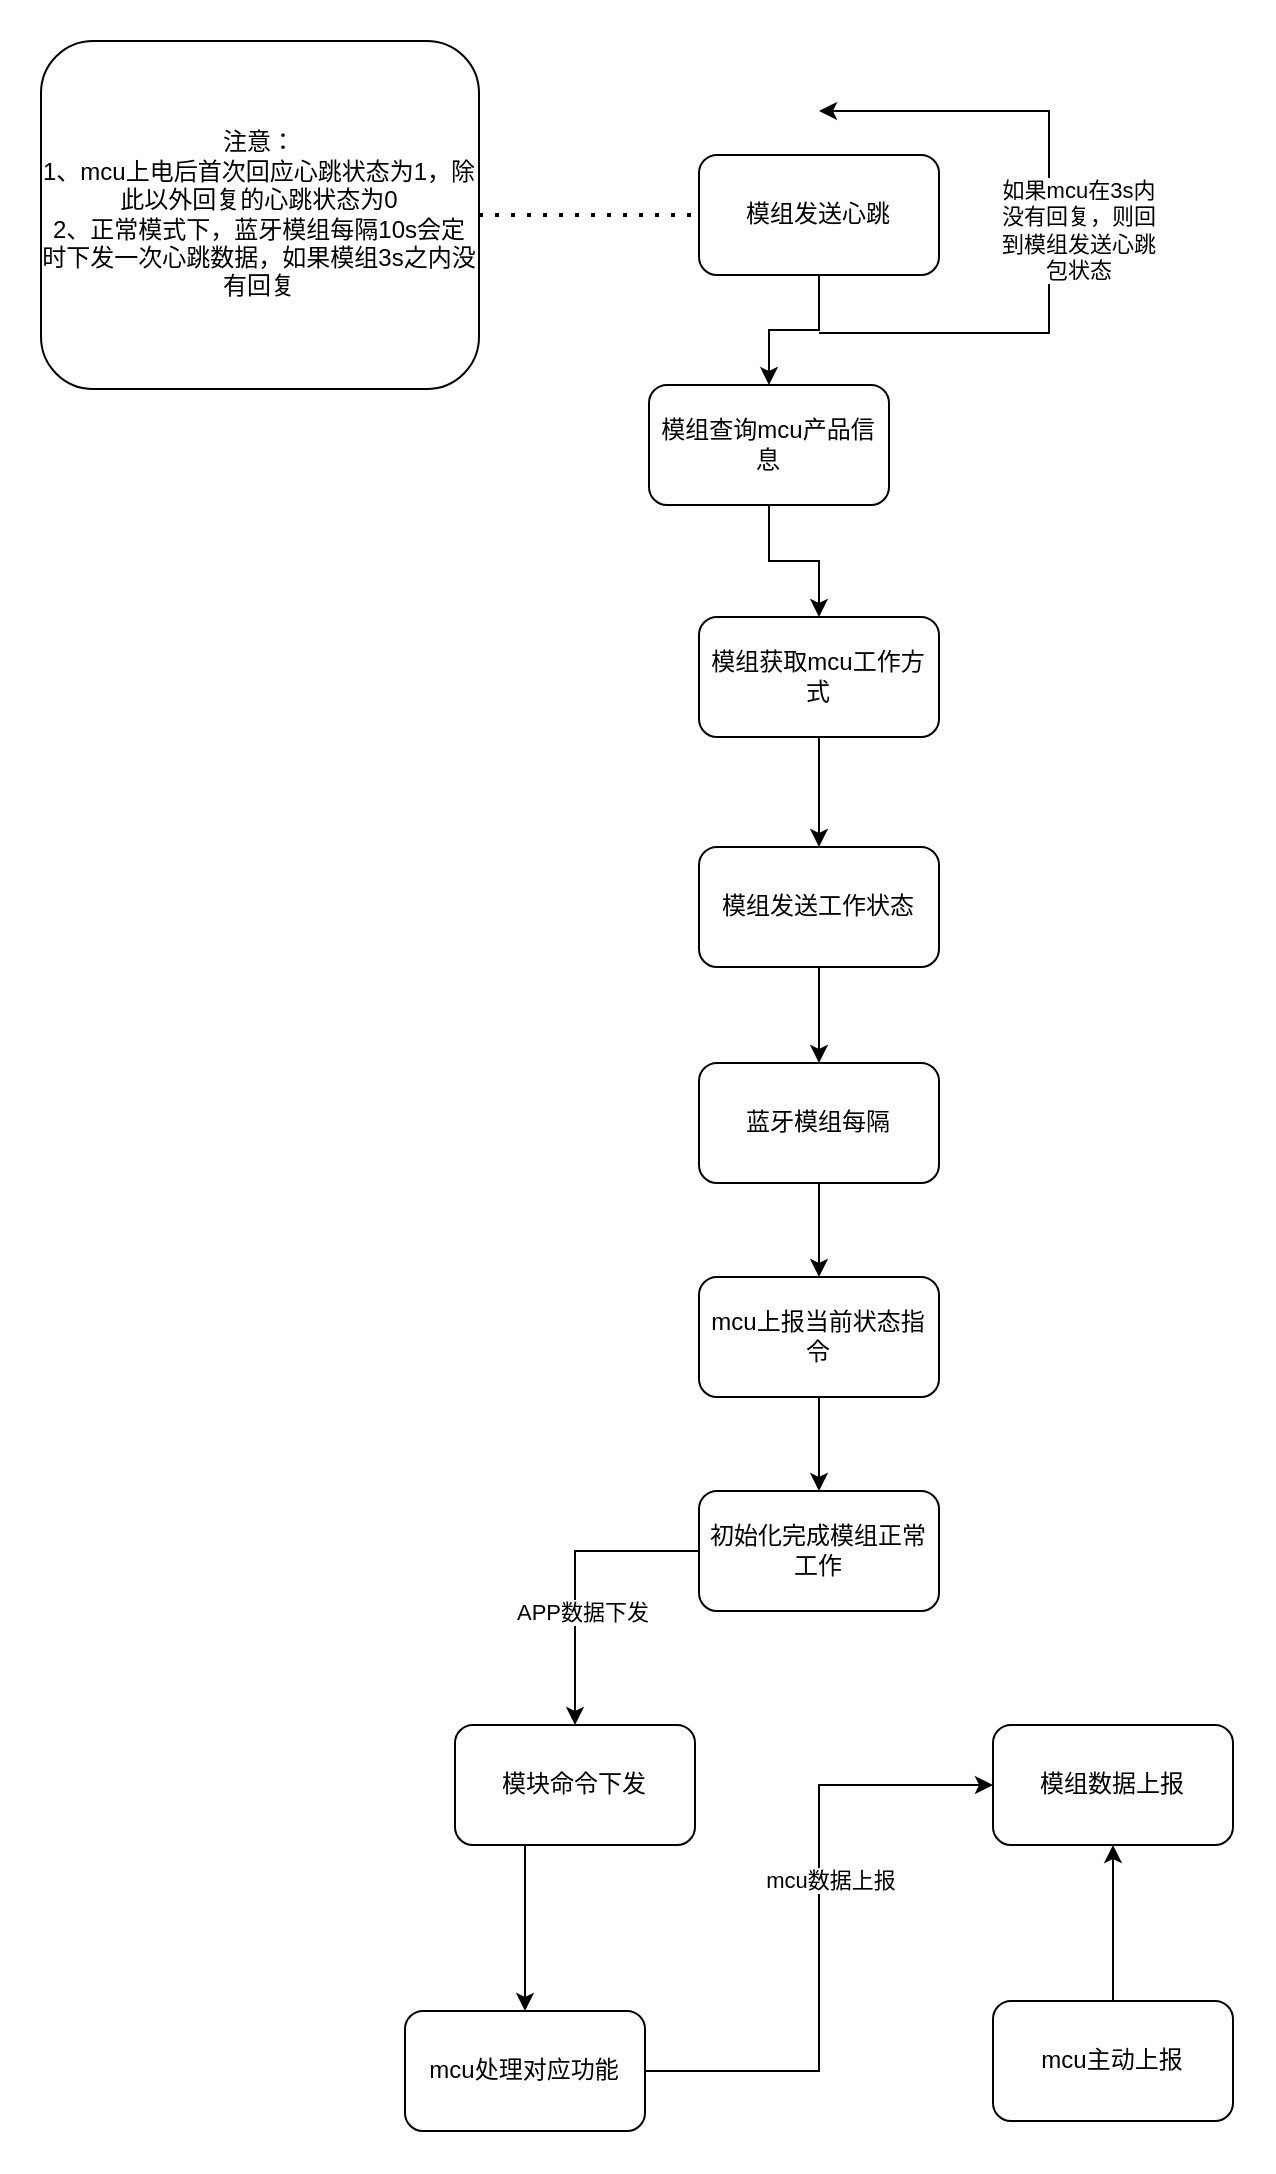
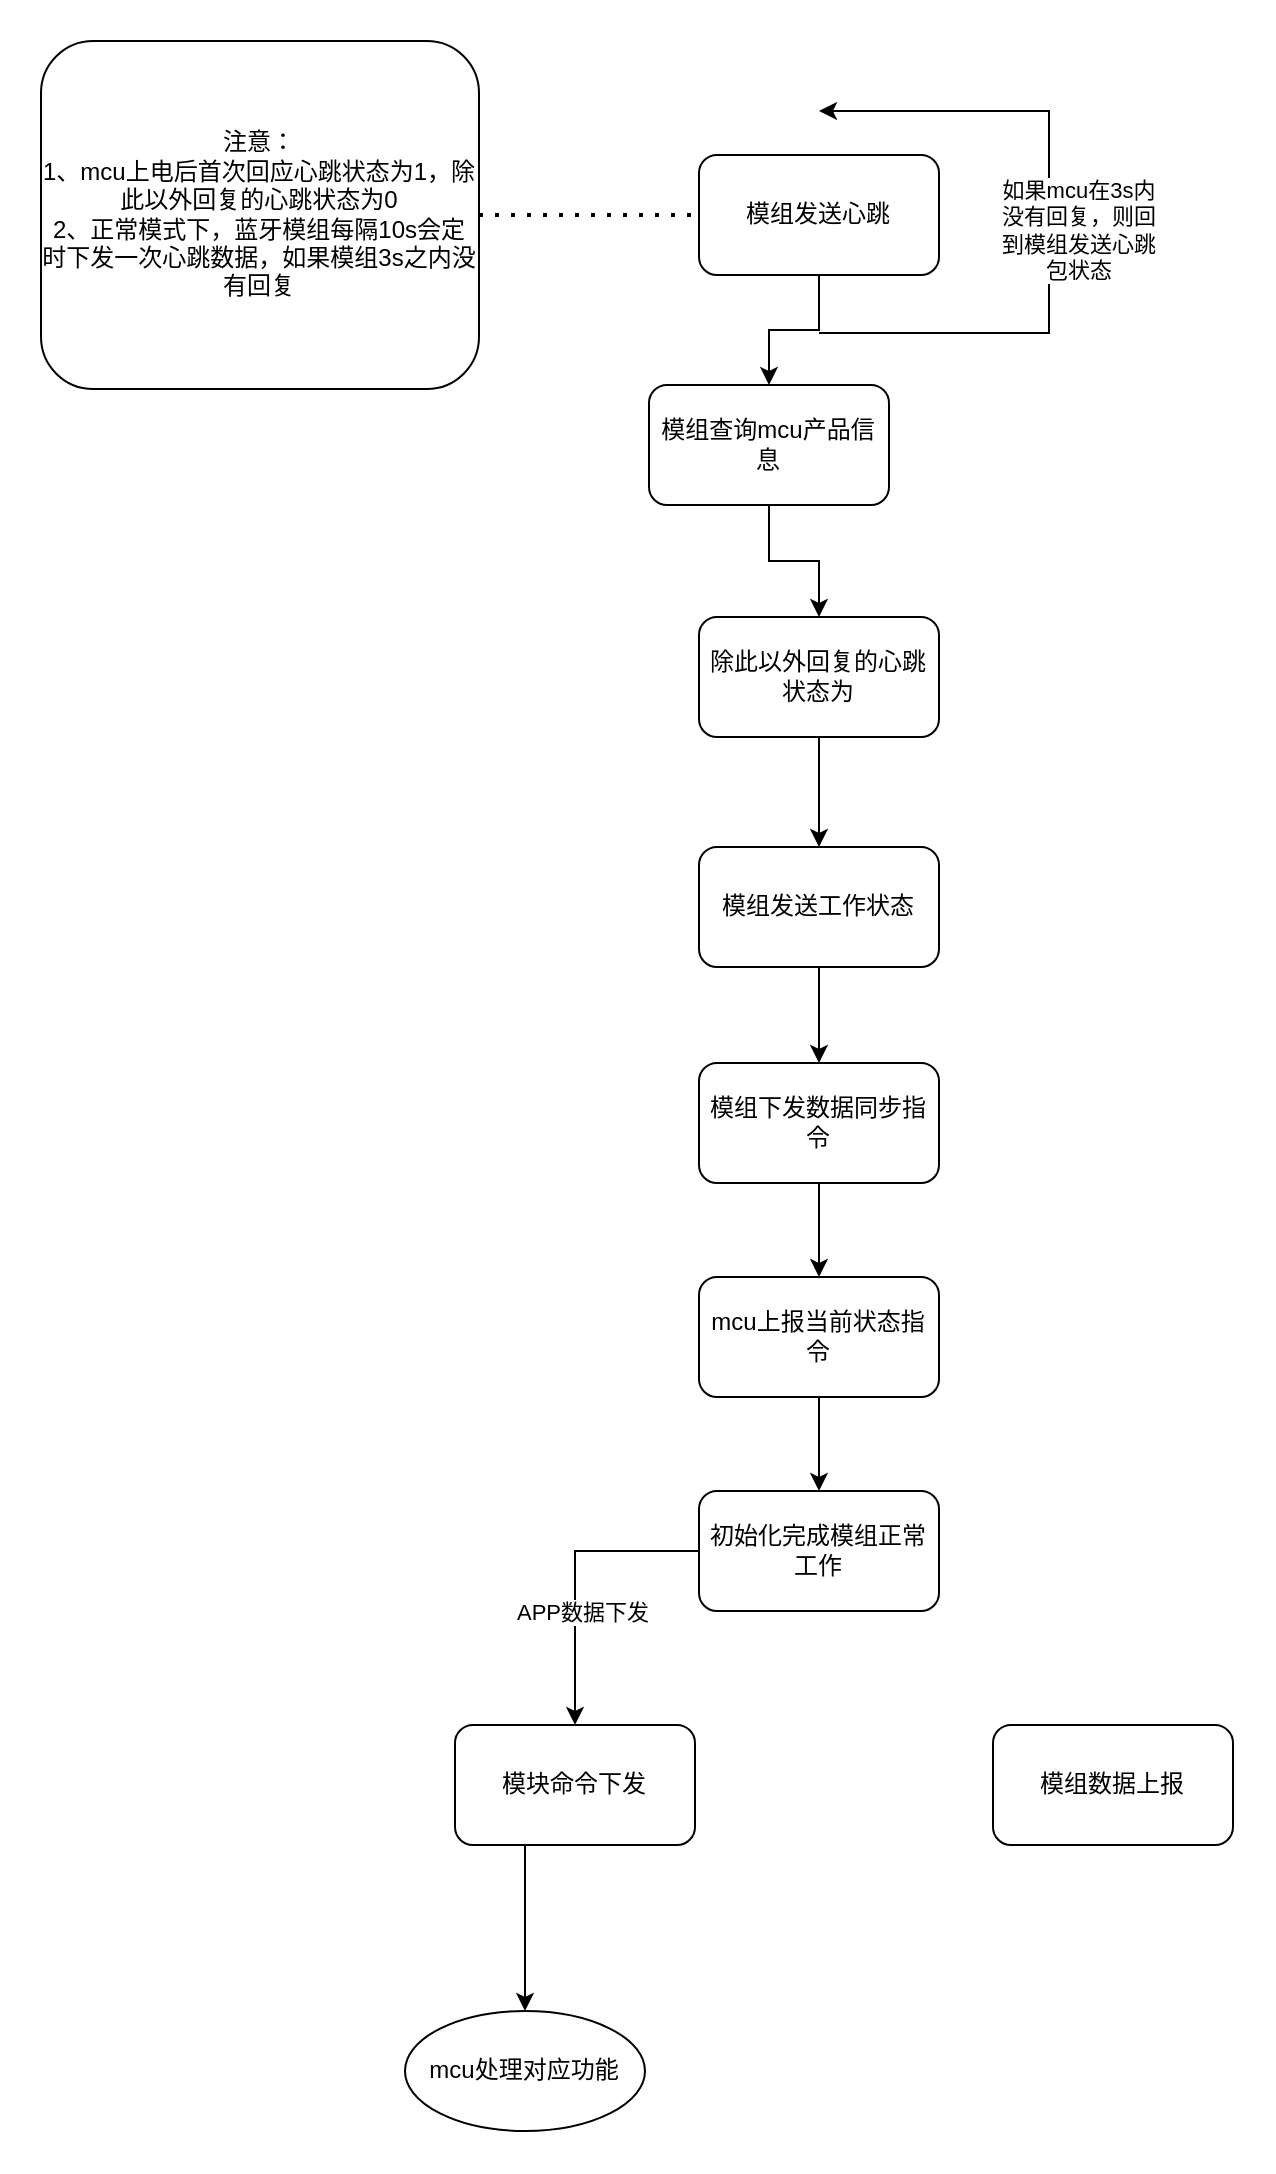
(819, 677) -> (819, 677)
(819, 1123) -> (819, 1123)
(1113, 1930) -> none
(819, 1935) -> none
(1113, 2061) -> none
(525, 2071) -> (525, 2071)
